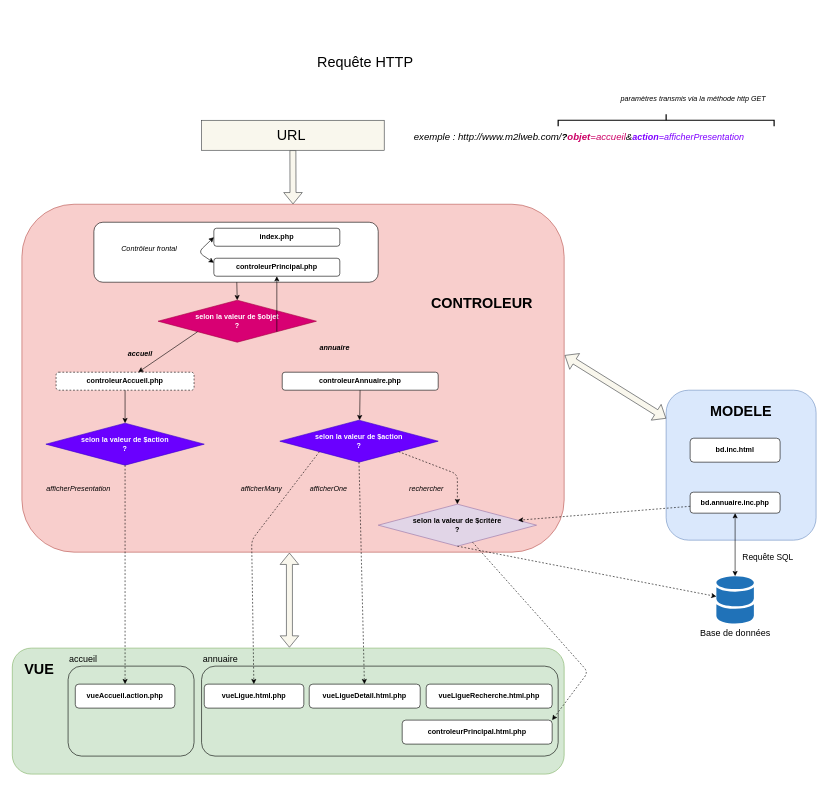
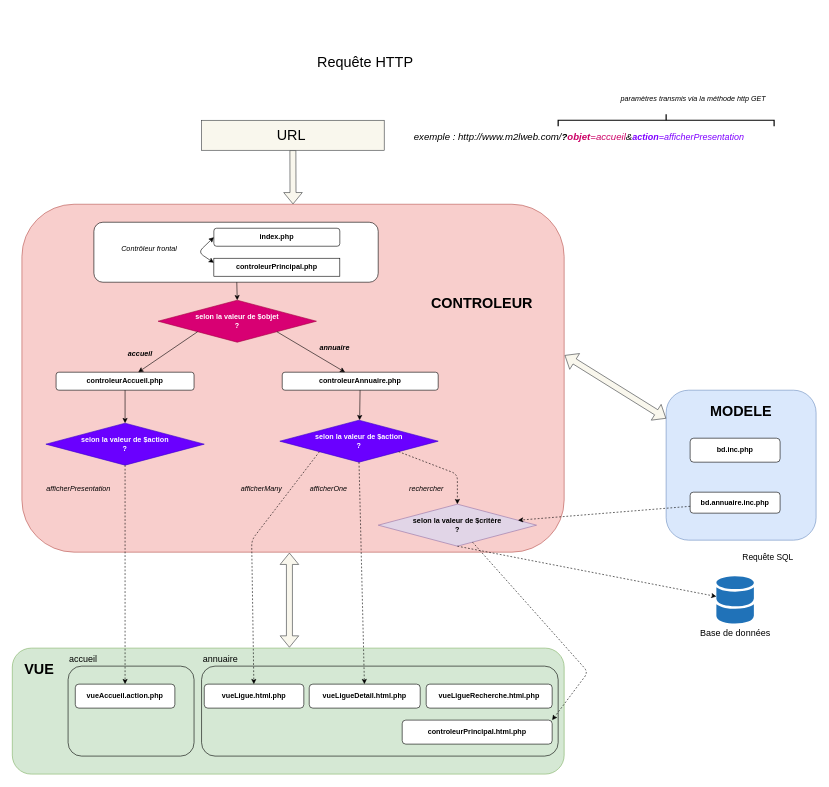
(277, 267) -> (277, 267)
(277, 281) -> (310, 351)
(125, 381) -> (125, 381)
(735, 450) -> (735, 450)
(735, 570) -> none
